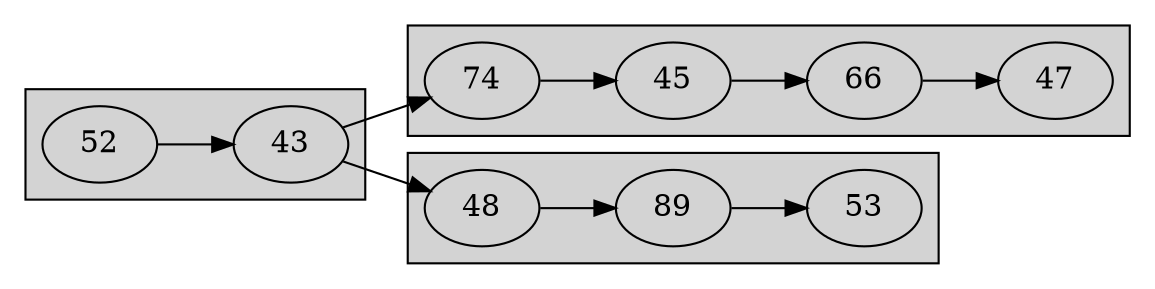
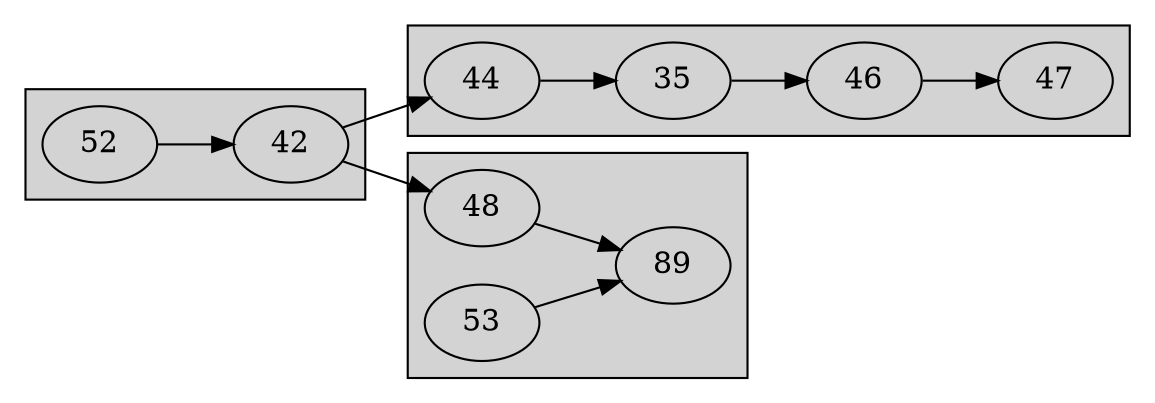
(482, 81) -> (482, 81)
(673, 81) -> (673, 81)
(864, 81) -> (864, 81)
(291, 144) -> (291, 144)
(758, 208) -> (568, 297)
